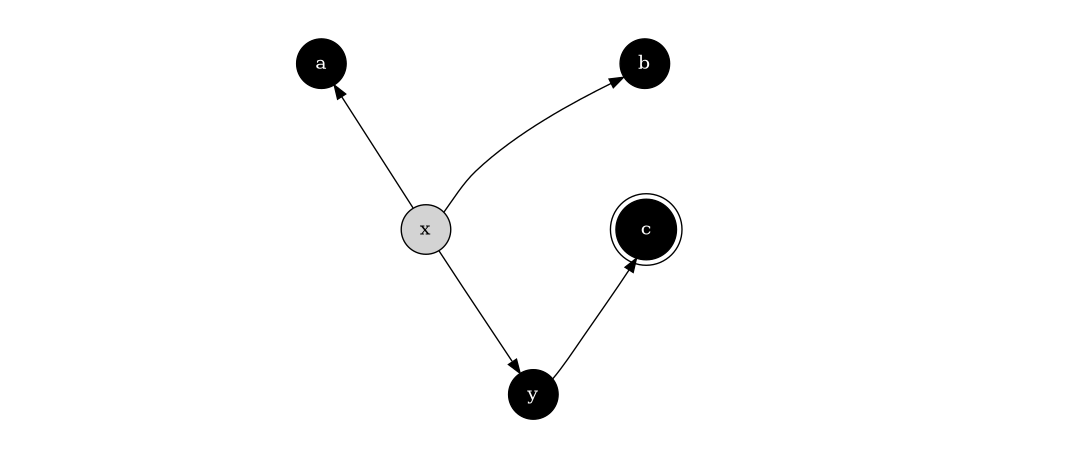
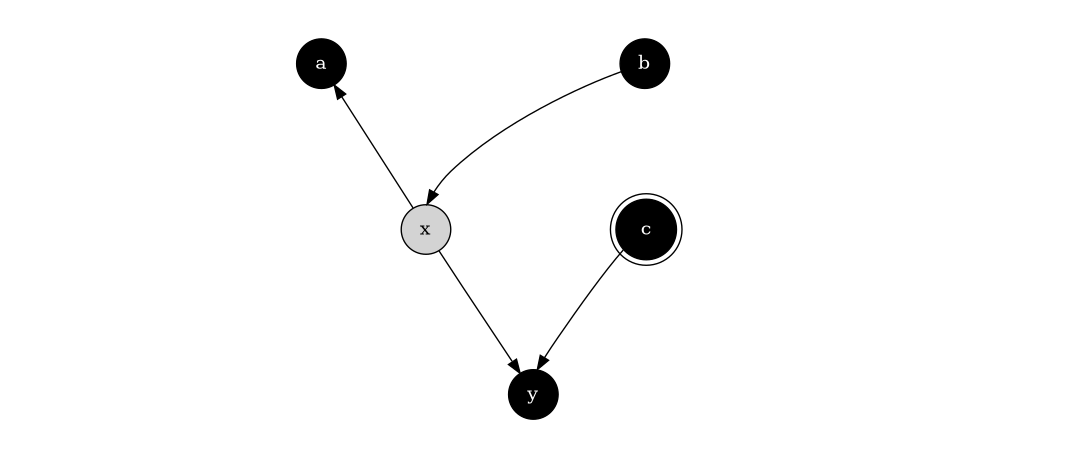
(519, 137) -> (520, 120)
(591, 325) -> (582, 303)
